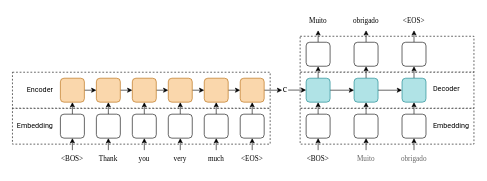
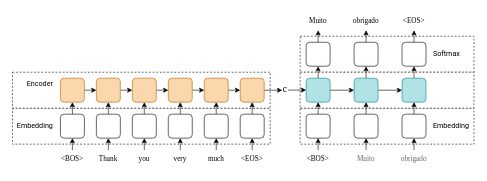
none -> (450, 54)
(450, 89) -> none
(36, 90) -> (36, 84)
